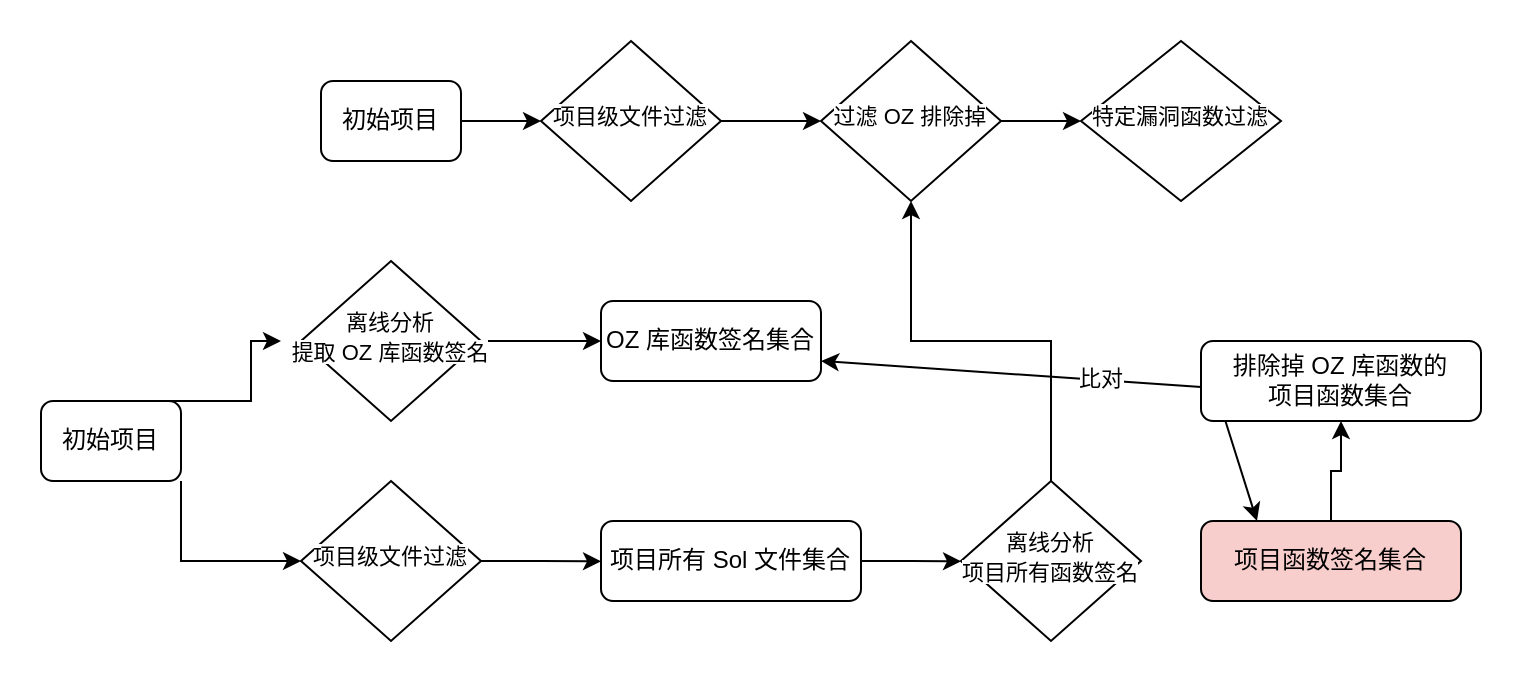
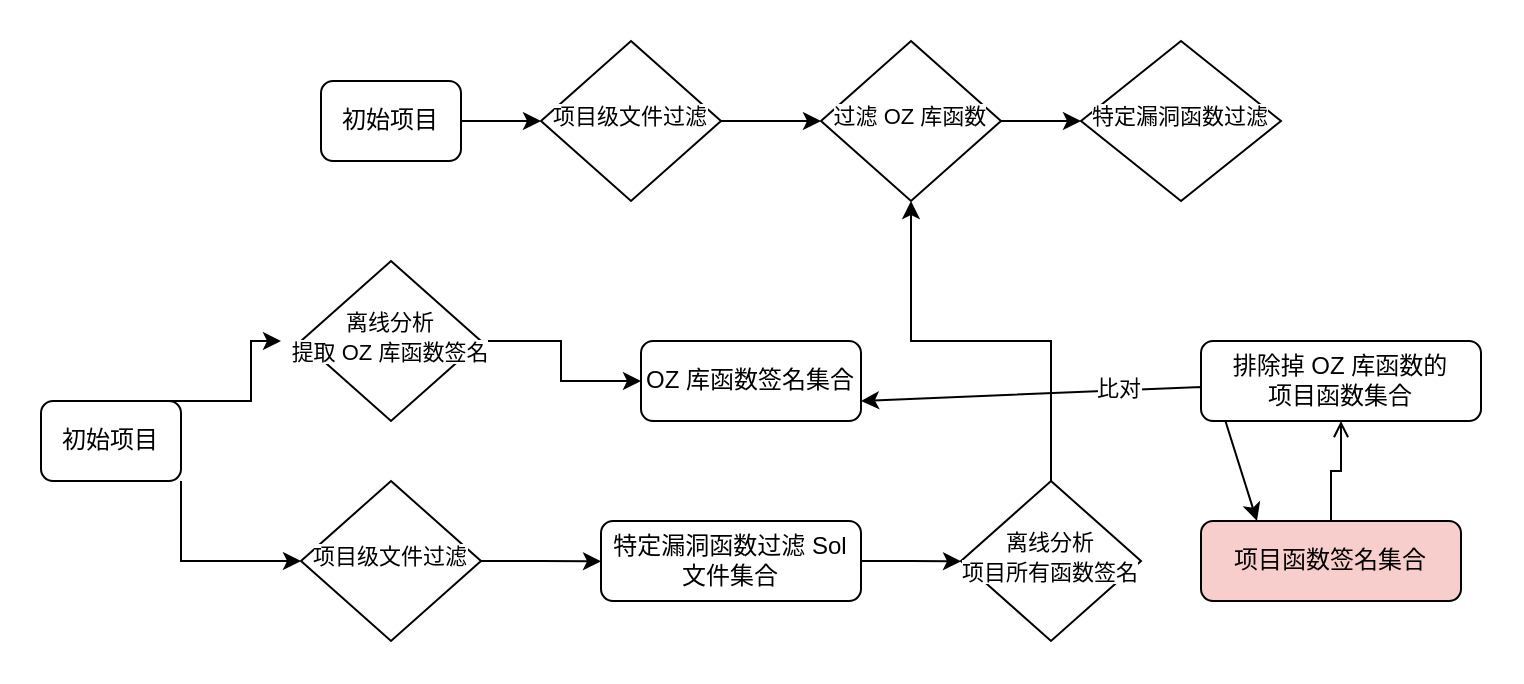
(911, 117) -> (911, 117)
(711, 341) -> (751, 381)
(1341, 436) -> (1341, 433)
(731, 561) -> (731, 561)
